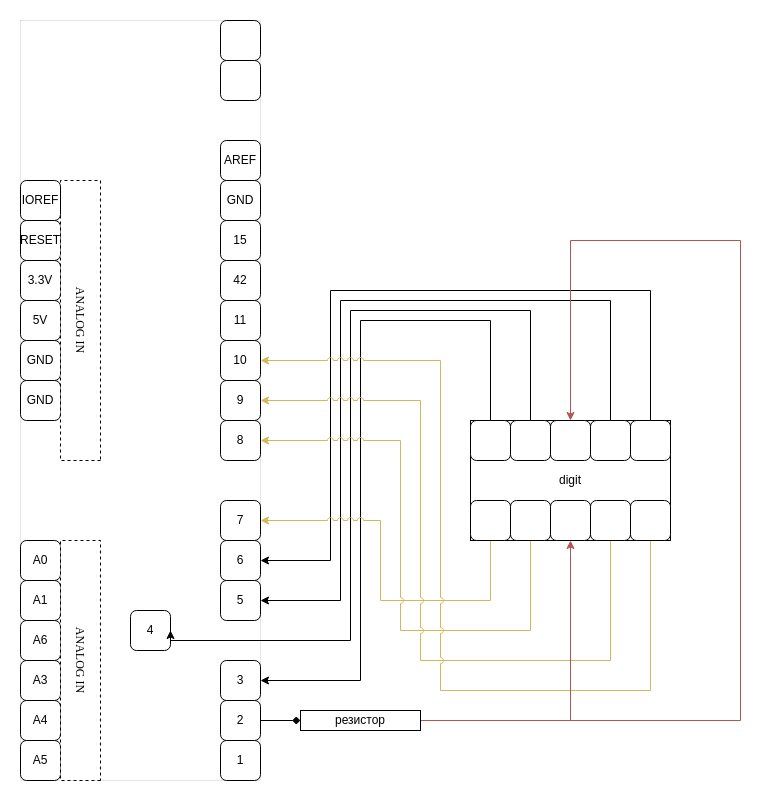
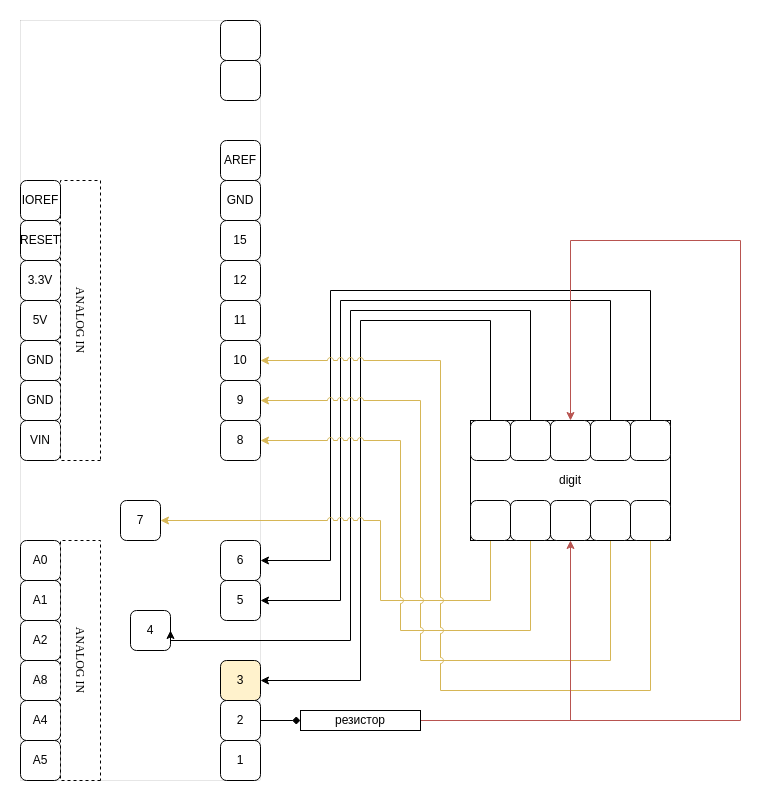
(241, 281) -> (241, 281)
none -> (41, 441)
(241, 521) -> (141, 521)
(41, 641) -> (41, 641)
(41, 681) -> (41, 681)
(241, 681) -> (241, 681)
